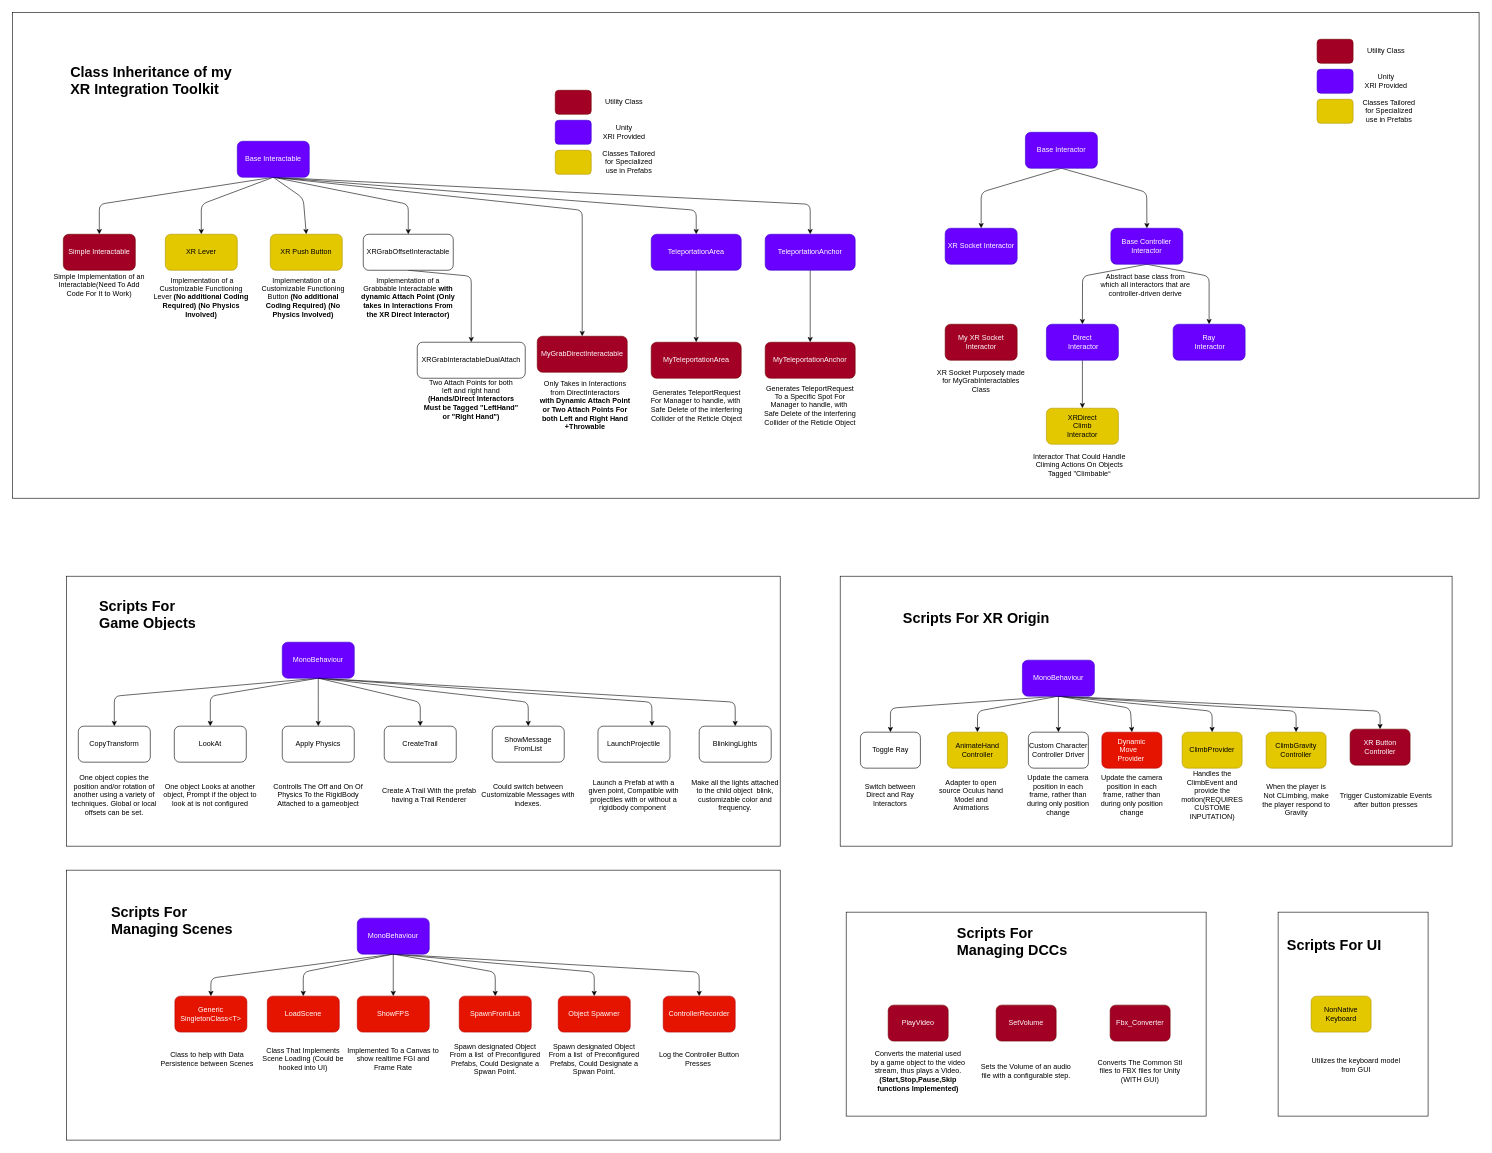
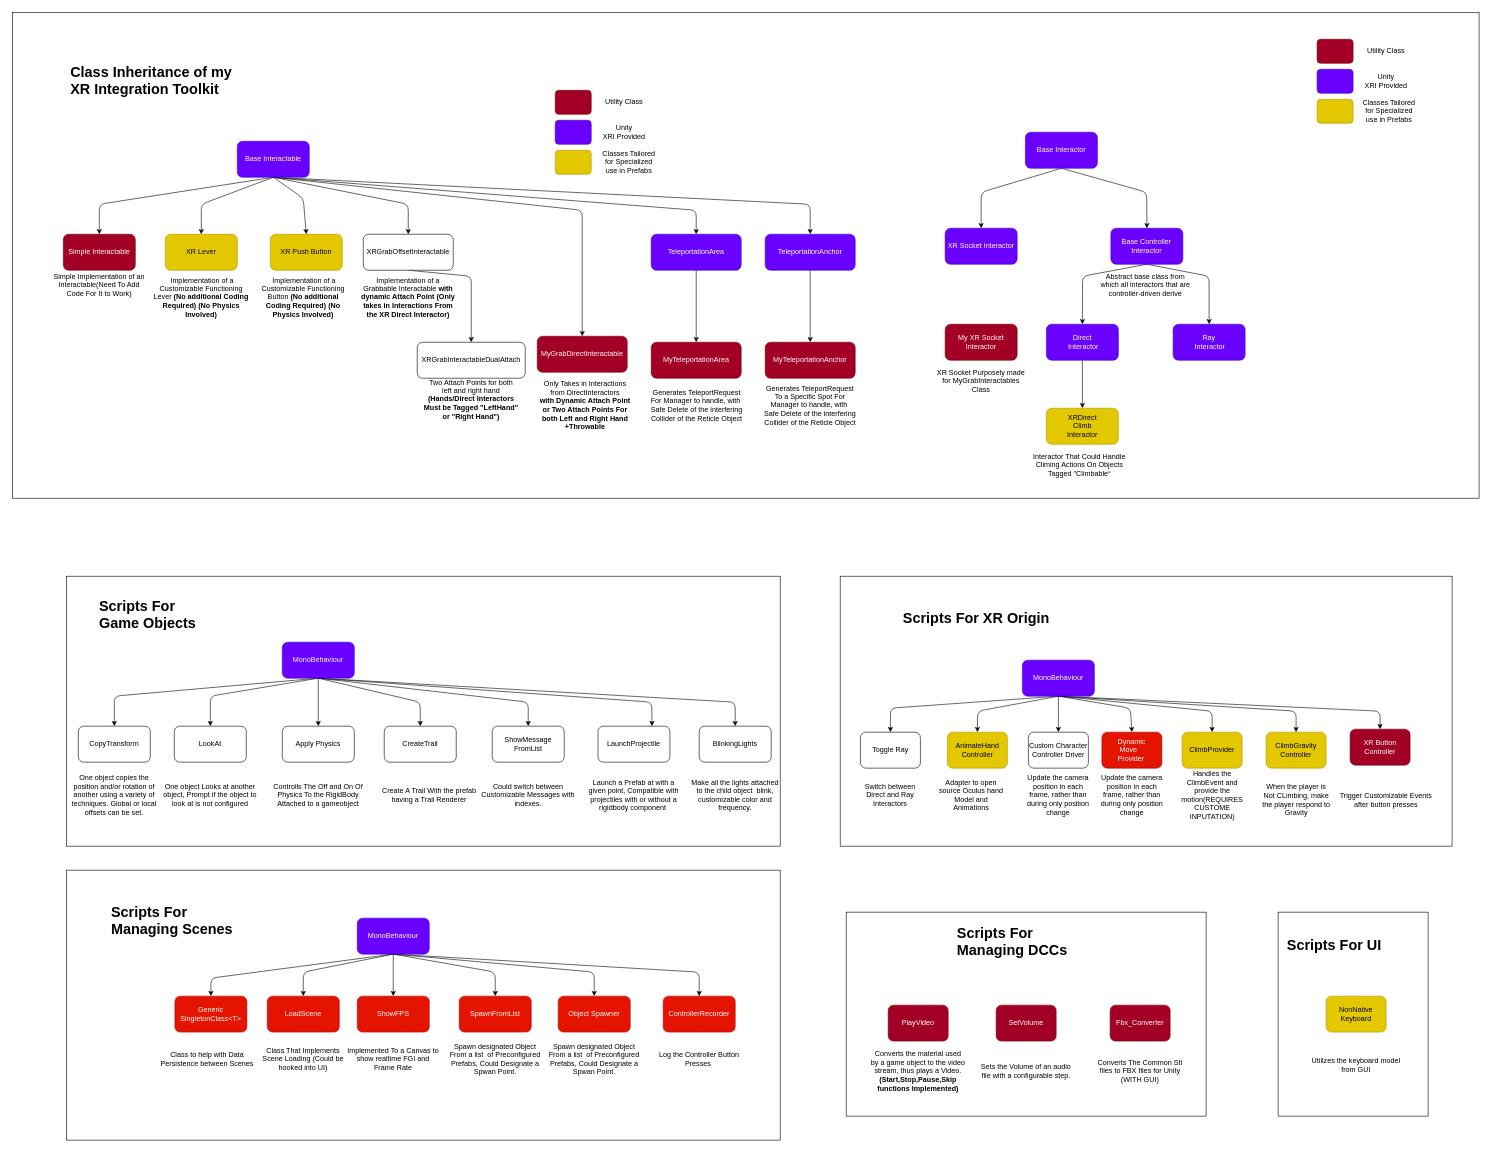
(1341, 1014) -> (1356, 1014)
